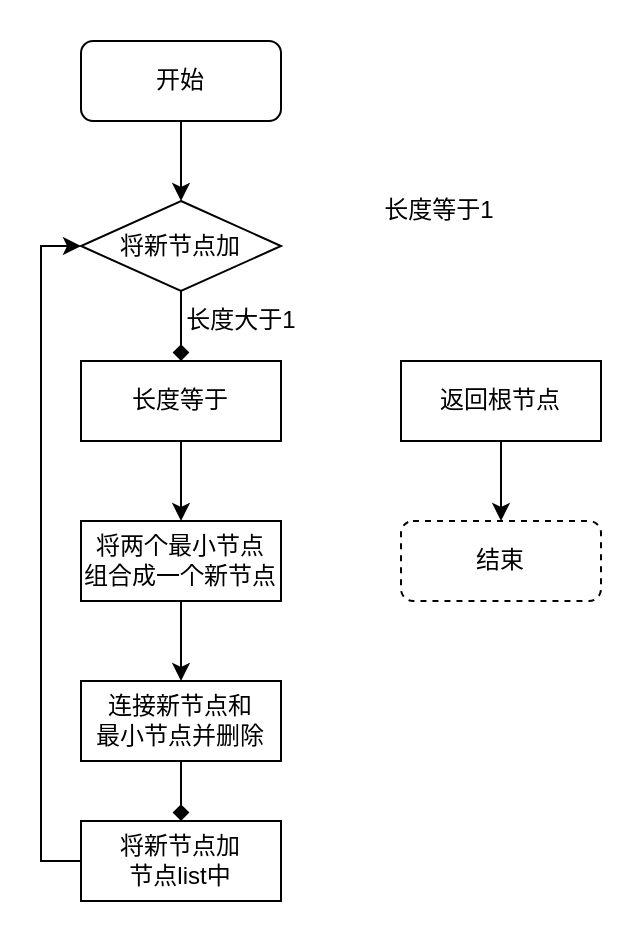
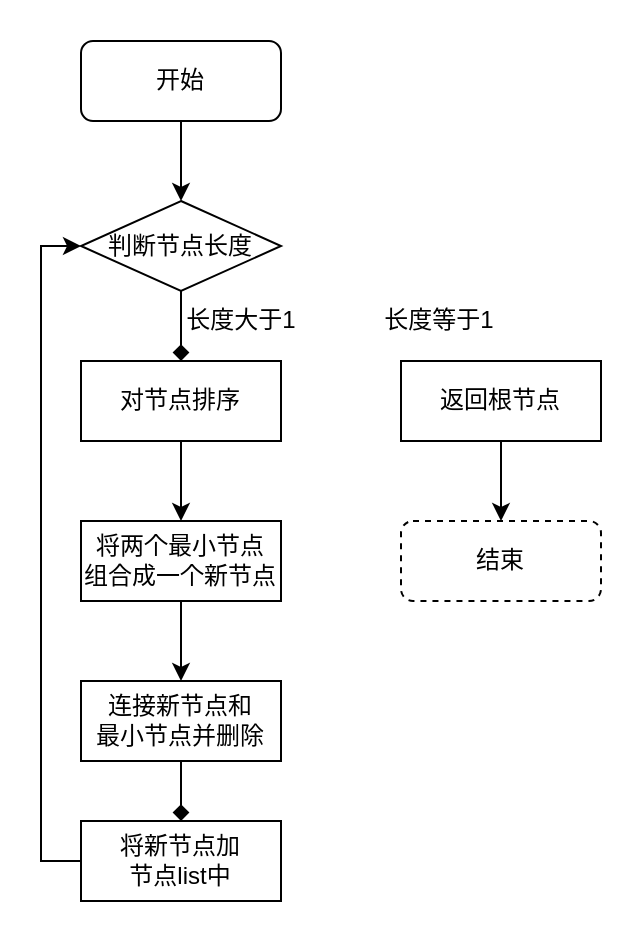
(439, 211) -> (439, 321)
(181, 247) -> (181, 247)
(181, 401) -> (181, 401)
